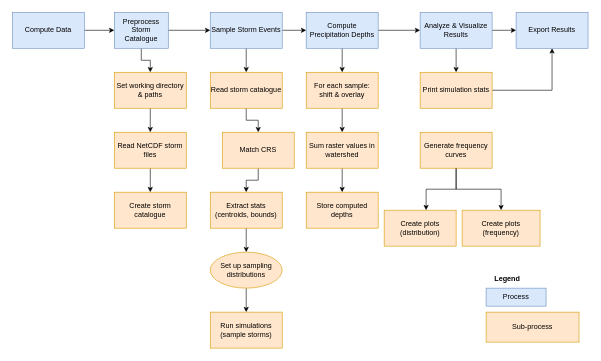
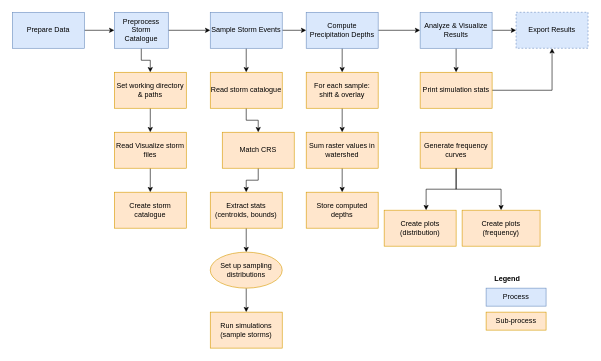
(48, 30) -> (48, 30)
(552, 30) -> (552, 30)
(150, 150) -> (150, 150)
(533, 327) -> (516, 321)
